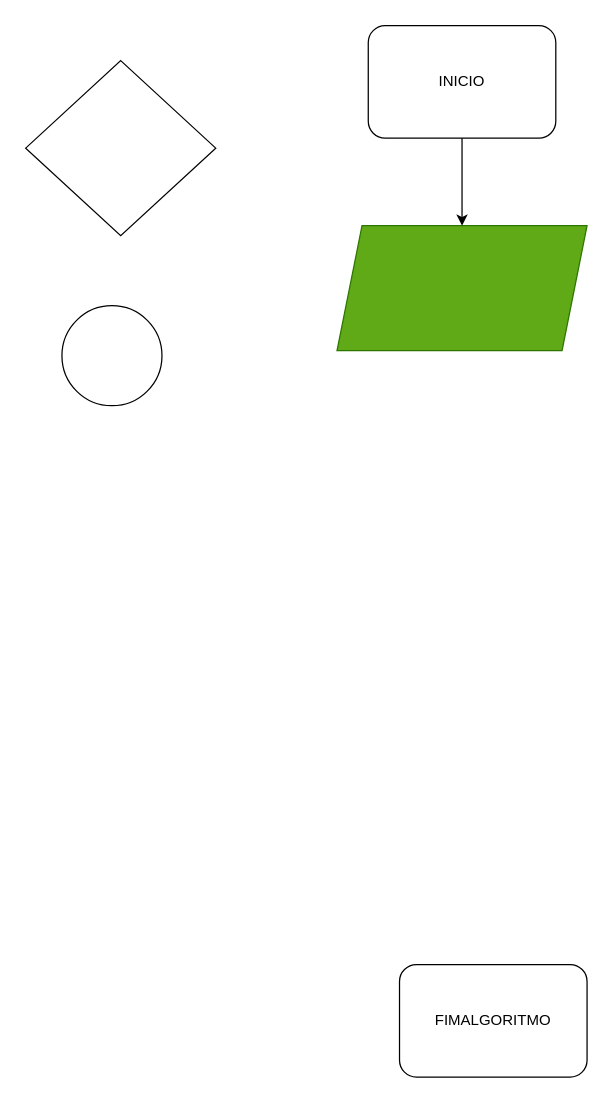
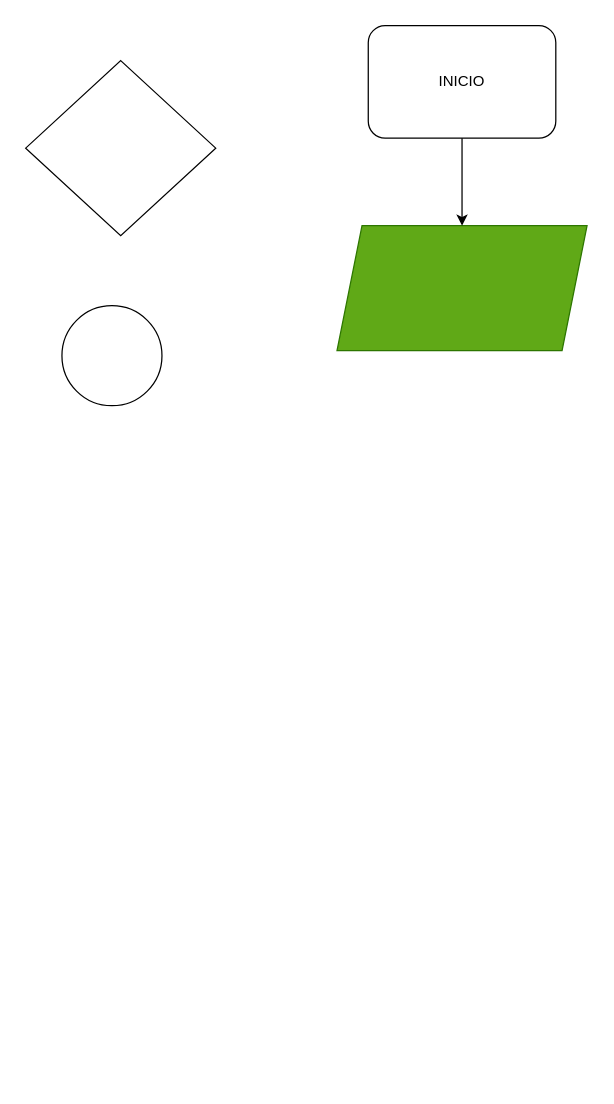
(493, 1021) -> none
